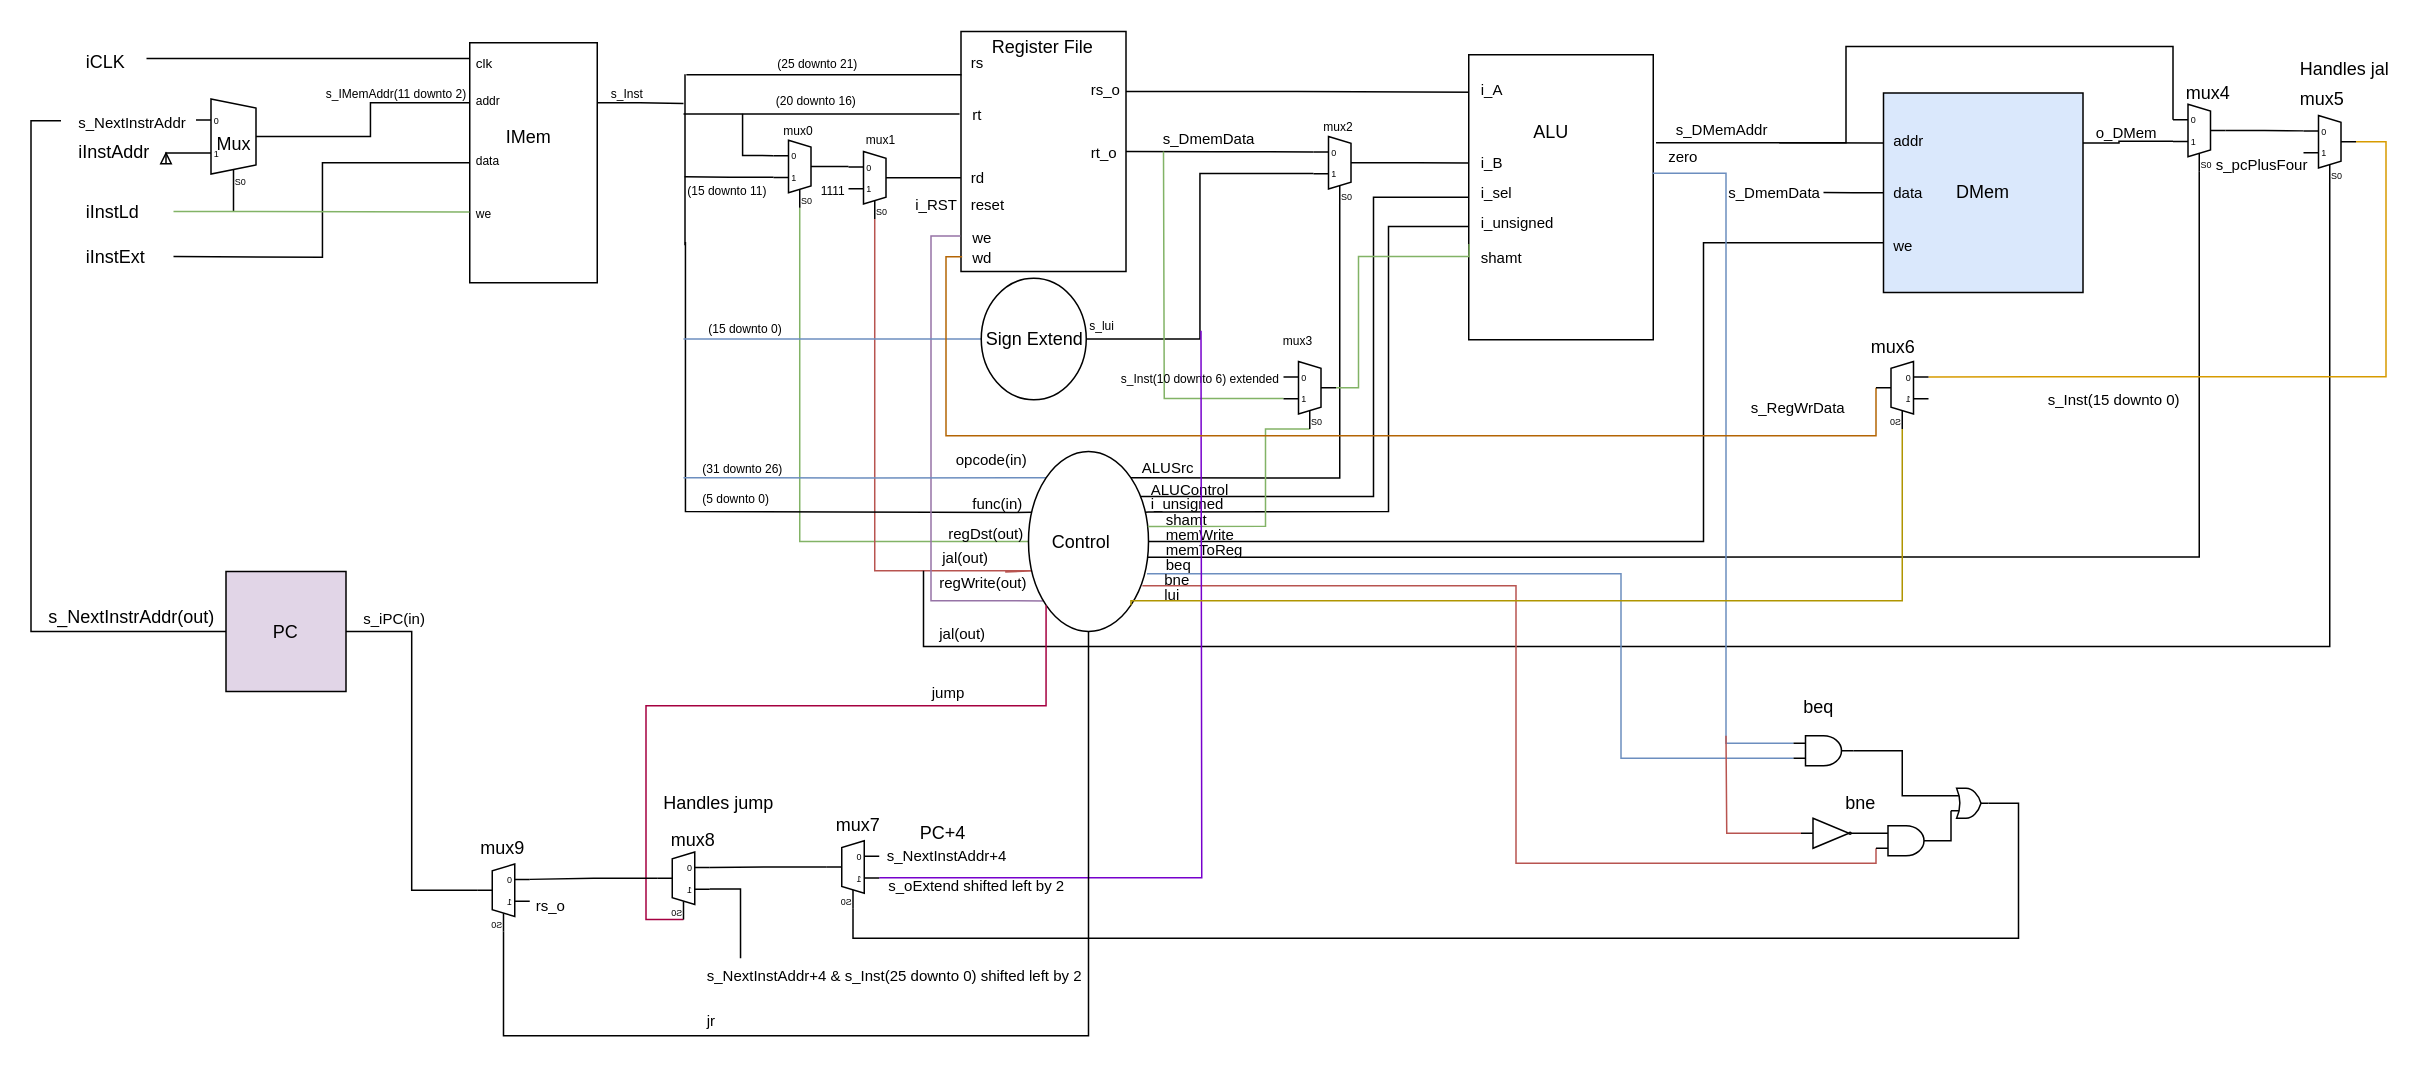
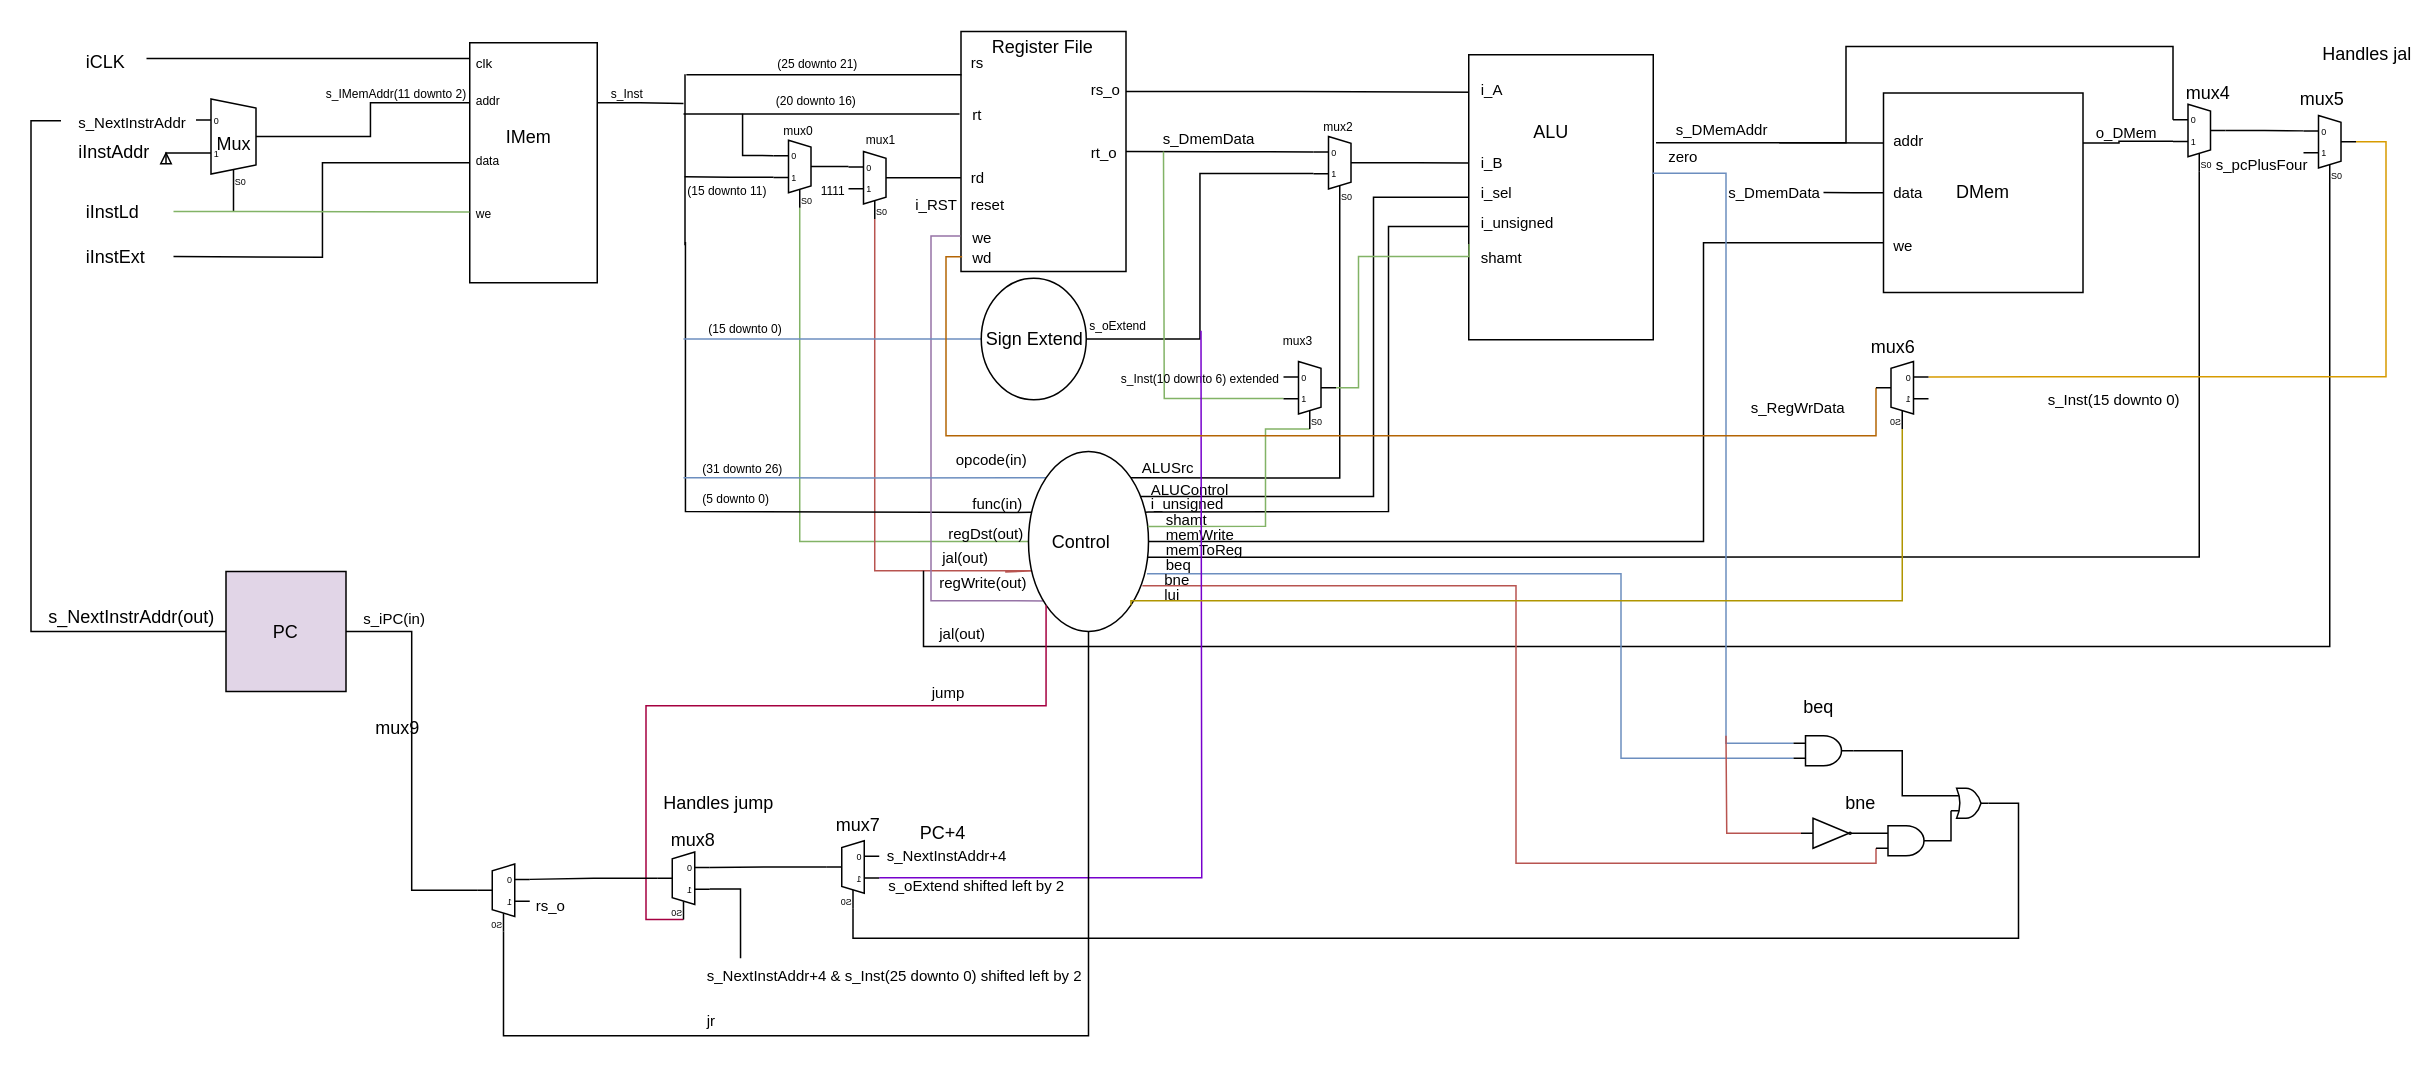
(2349, 69) -> (2372, 54)
(1983, 193) -> (1983, 193)
(1110, 325) -> (1135, 325)
(507, 848) -> (402, 728)
